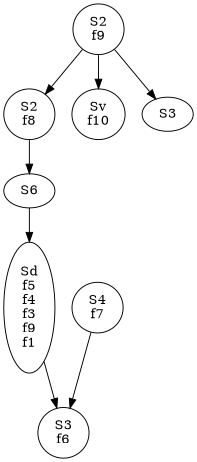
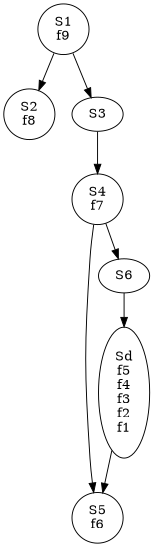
(99, 29) -> (63, 29)
(99, 114) -> none
none -> (98, 148)
(29, 152) -> (110, 237)
(29, 308) -> (124, 393)
(63, 433) -> (98, 518)
